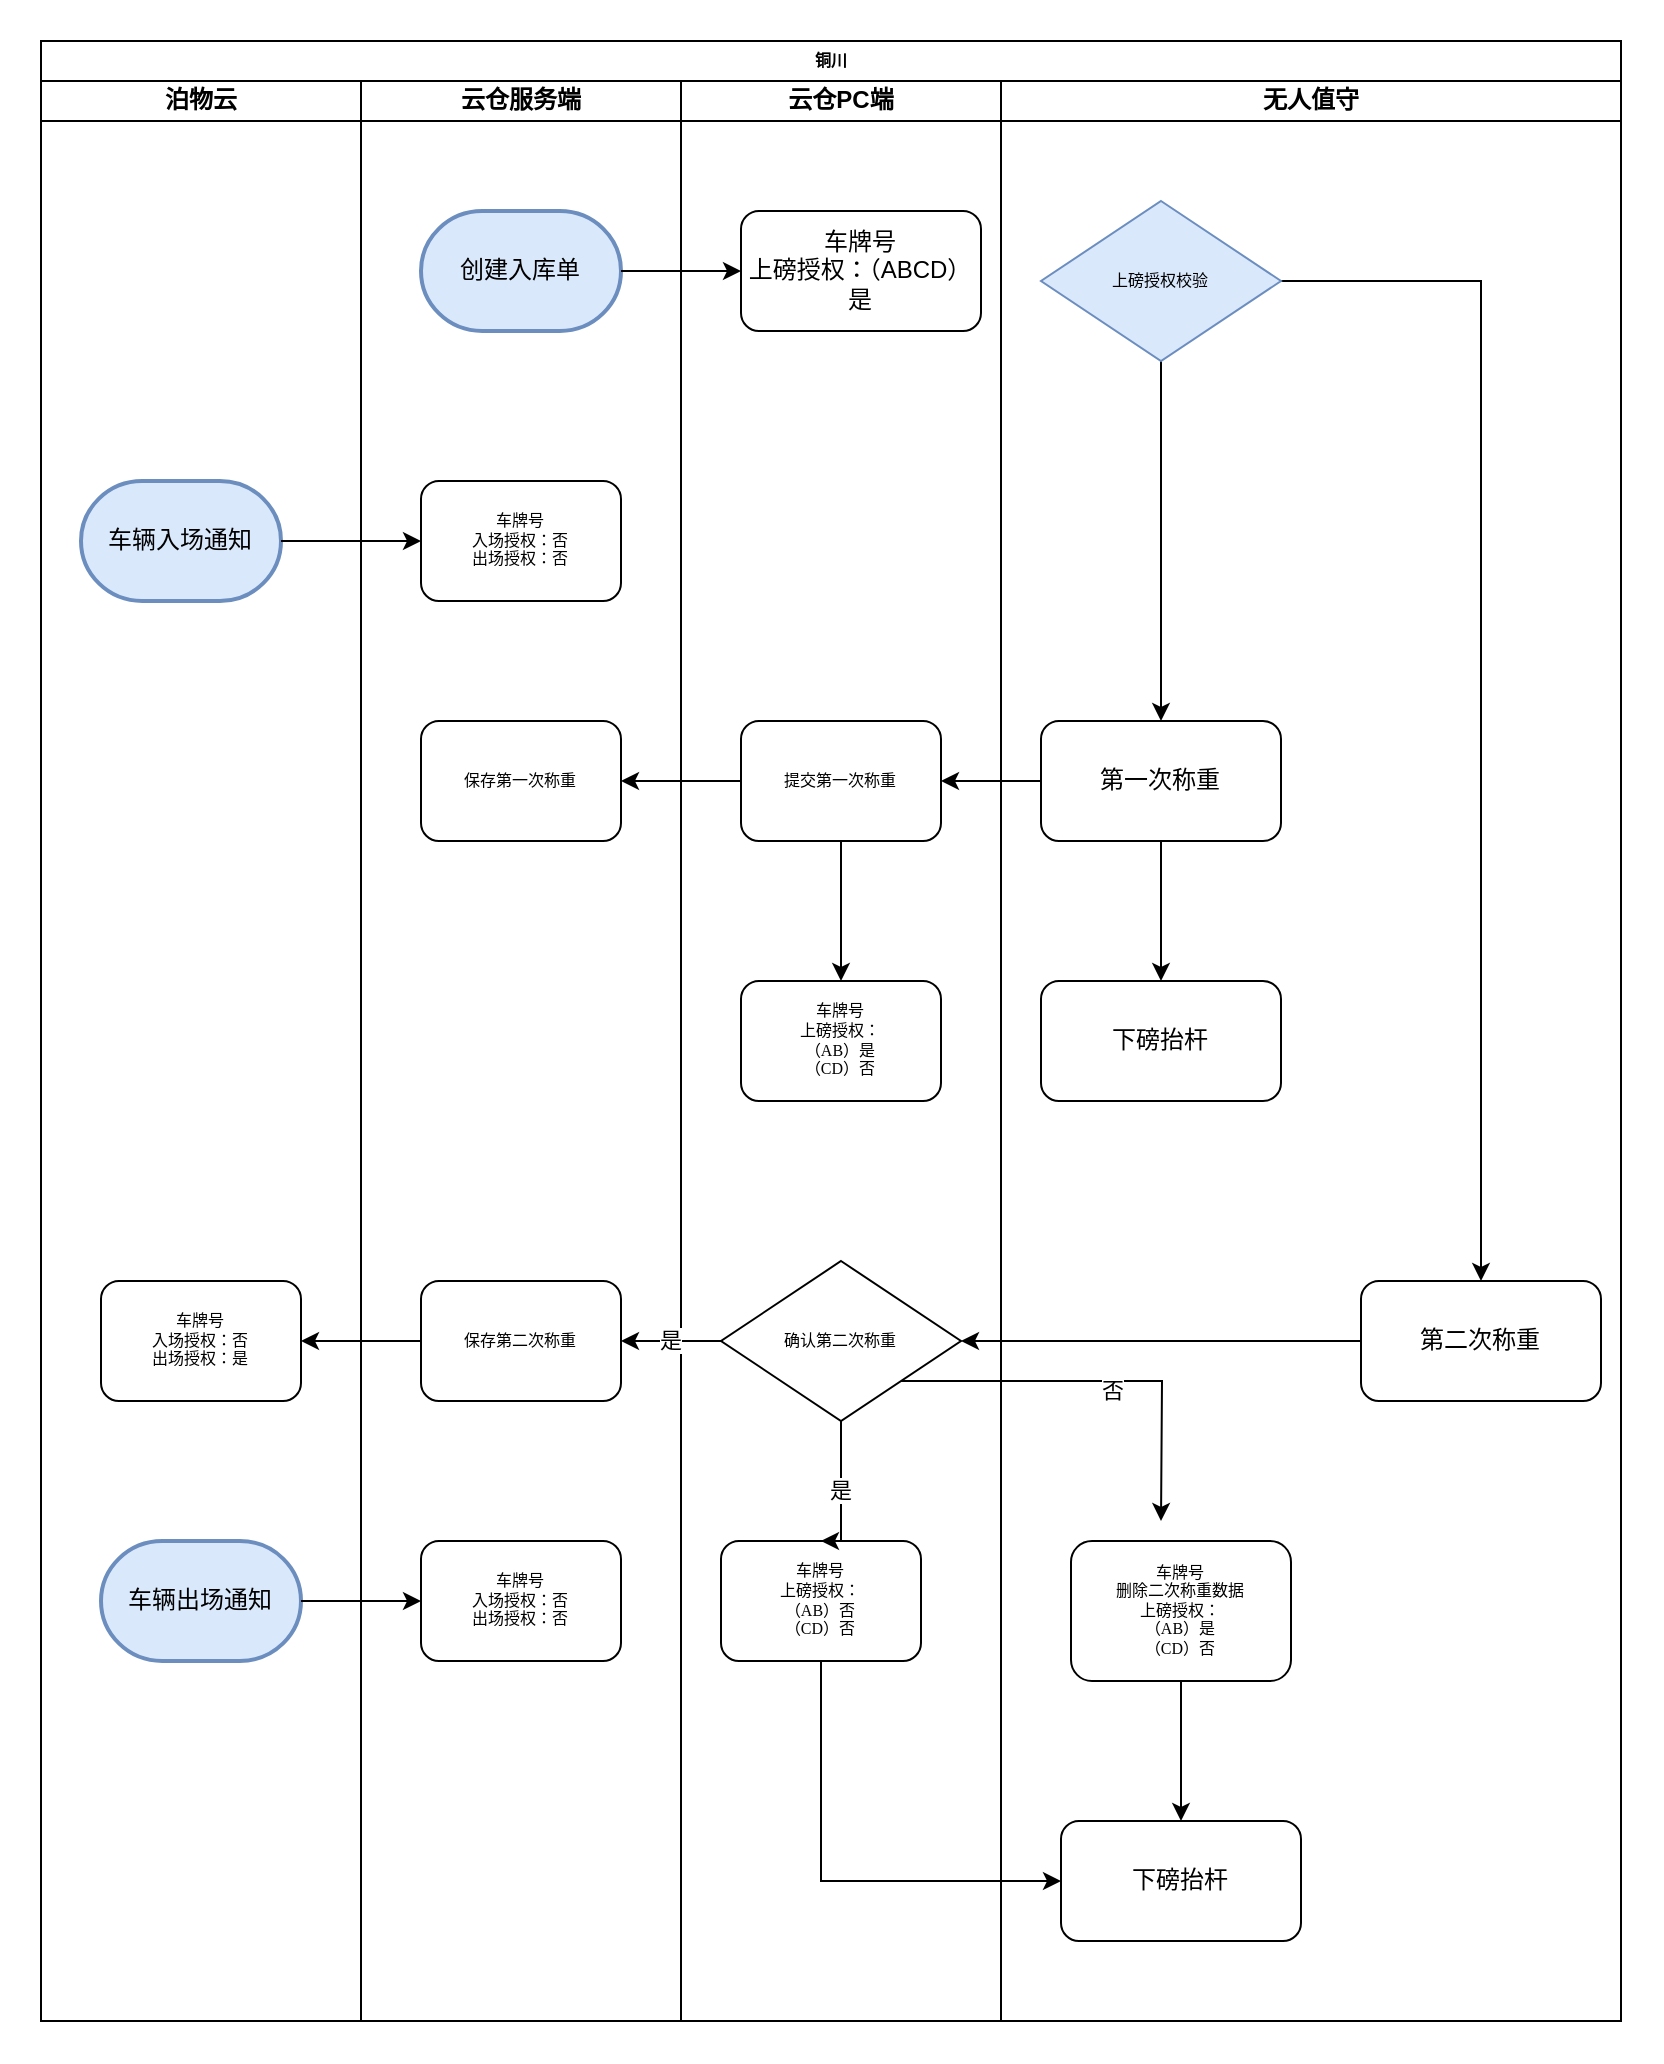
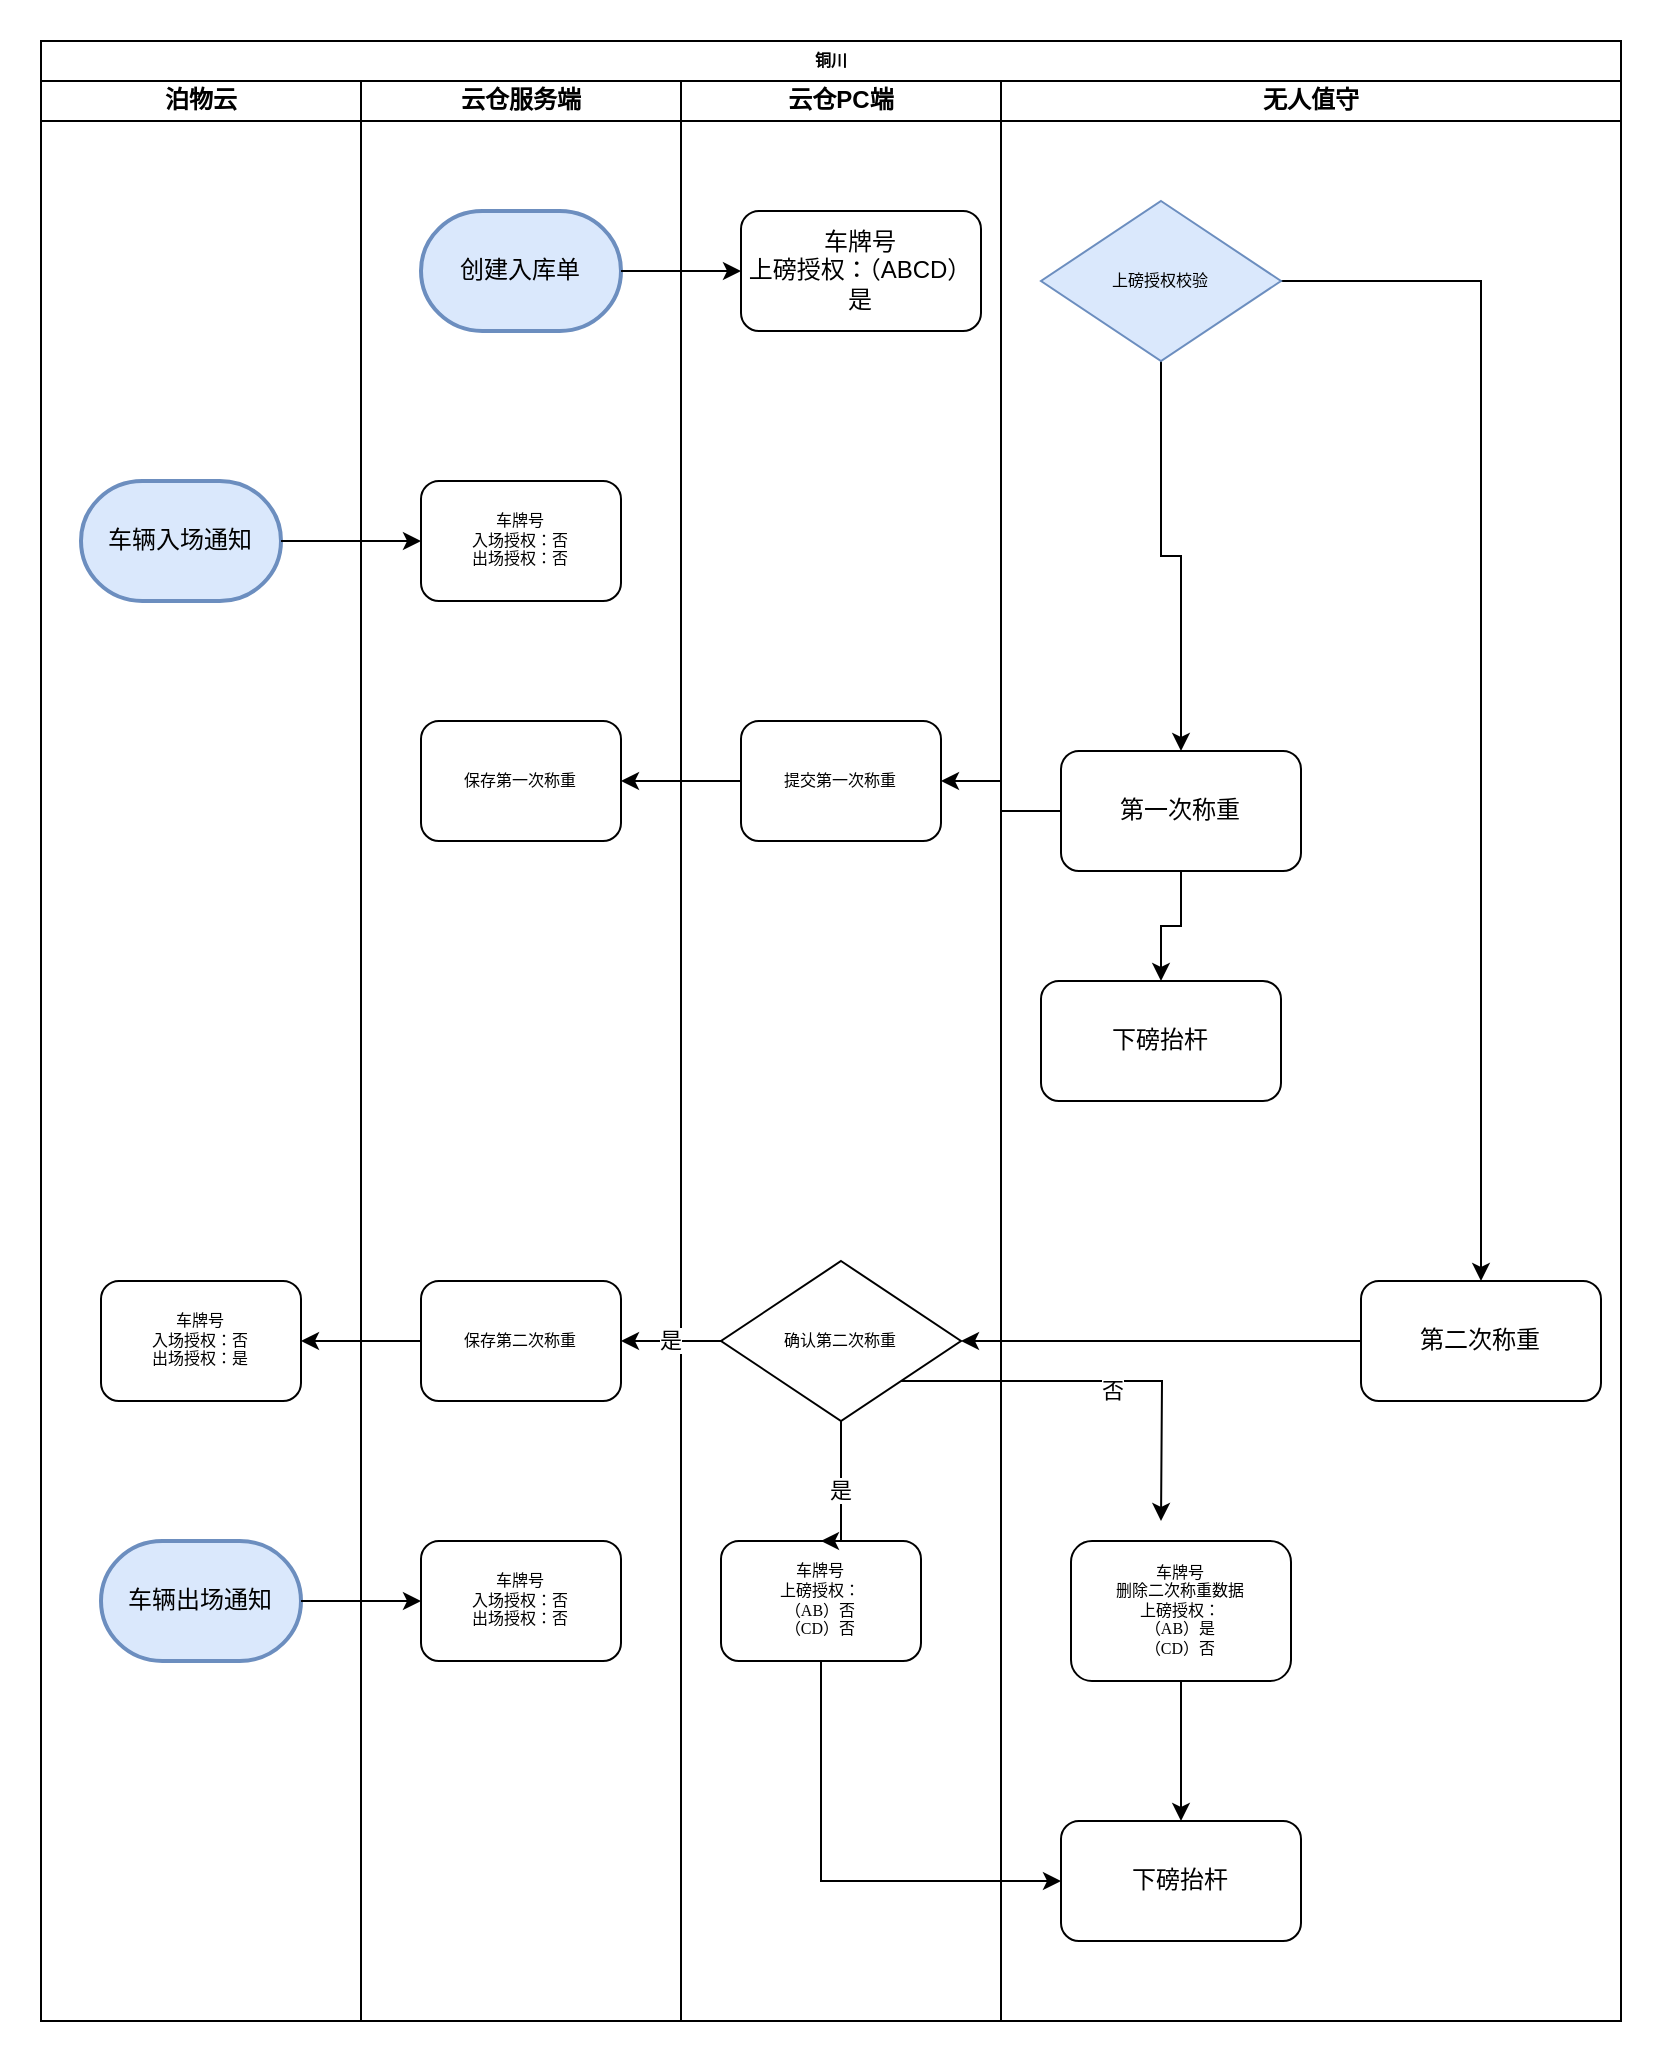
(1161, 781) -> (1181, 811)
(841, 904) -> none
(841, 1041) -> none
